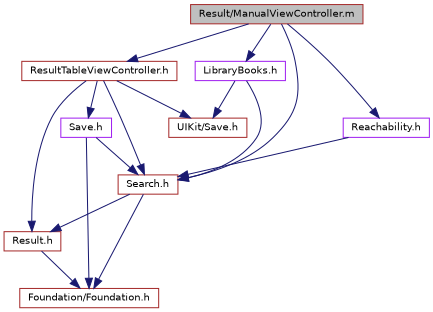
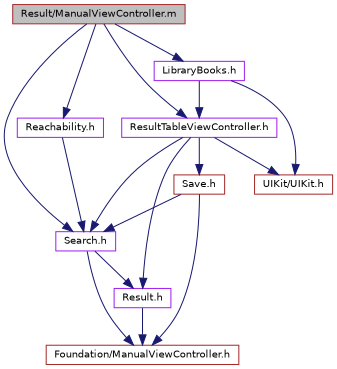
(99, 71) -> (199, 128)
(86, 128) -> (199, 185)
(208, 128) -> (294, 185)
(250, 146) -> (199, 94)
(148, 185) -> (86, 241)
(32, 241) -> (143, 298)
(89, 298) -> (143, 355)
